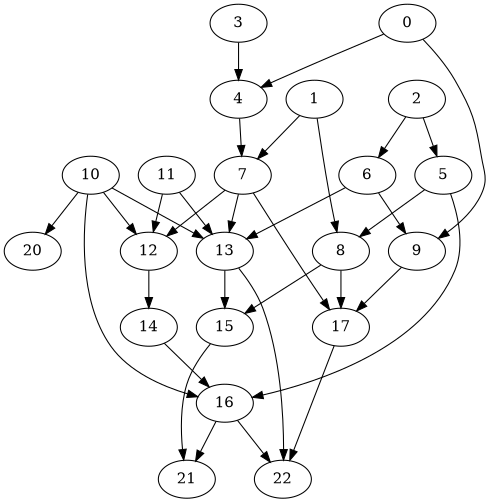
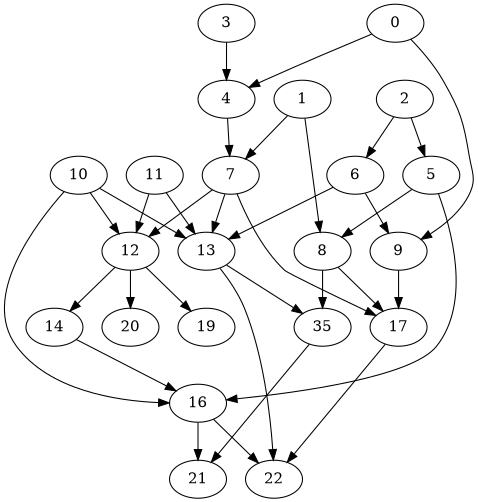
(65, 209) -> (130, 284)
none -> (206, 327)
(225, 327) -> (323, 327)
